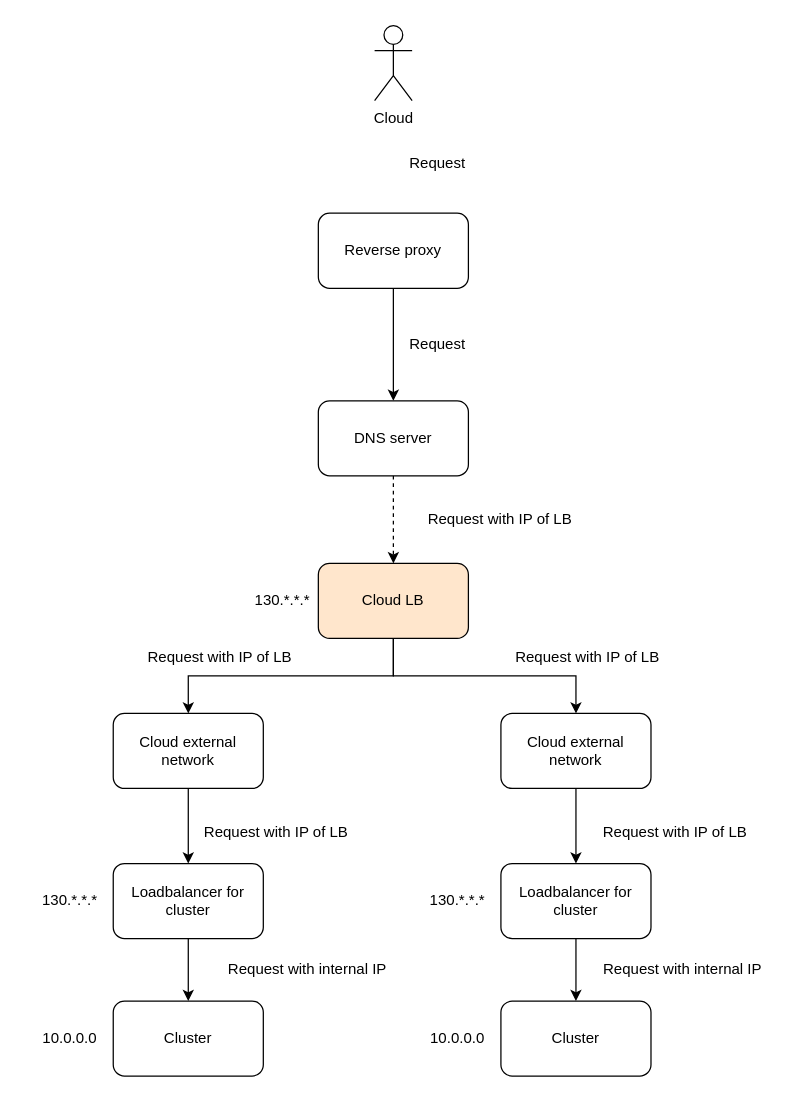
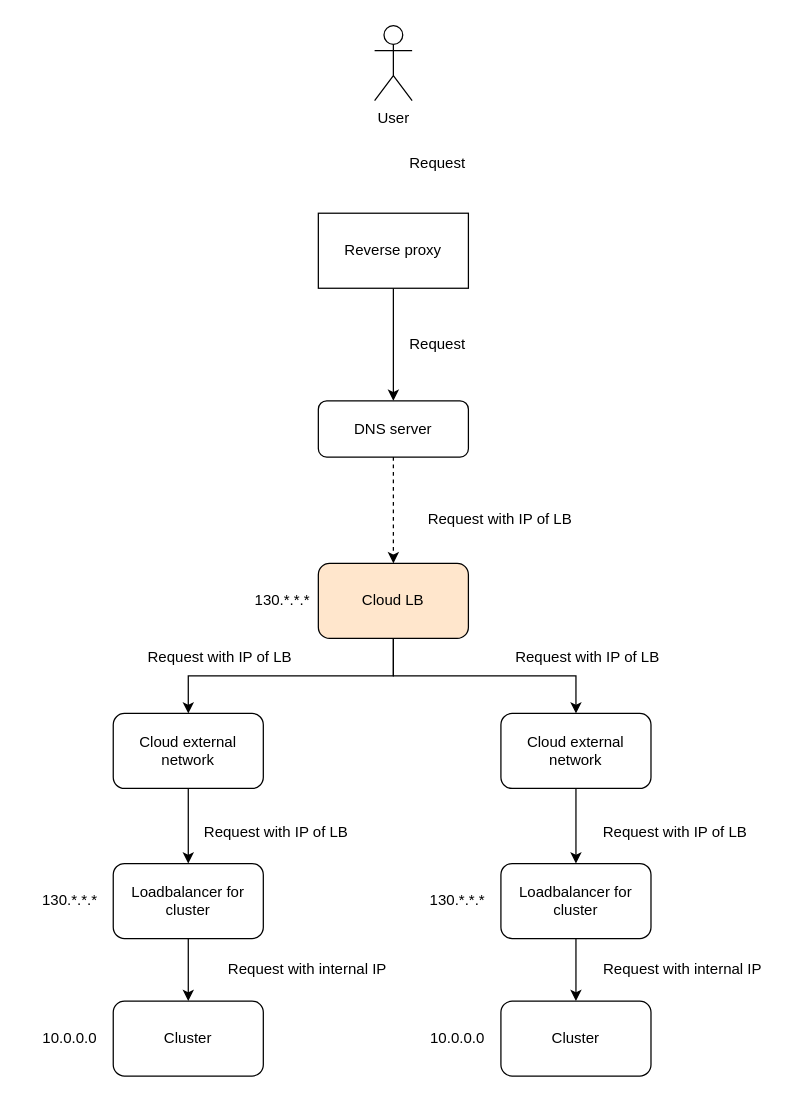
(394, 118) -> (394, 118)
(393, 251) -> (393, 251)
(393, 438) -> (393, 429)
